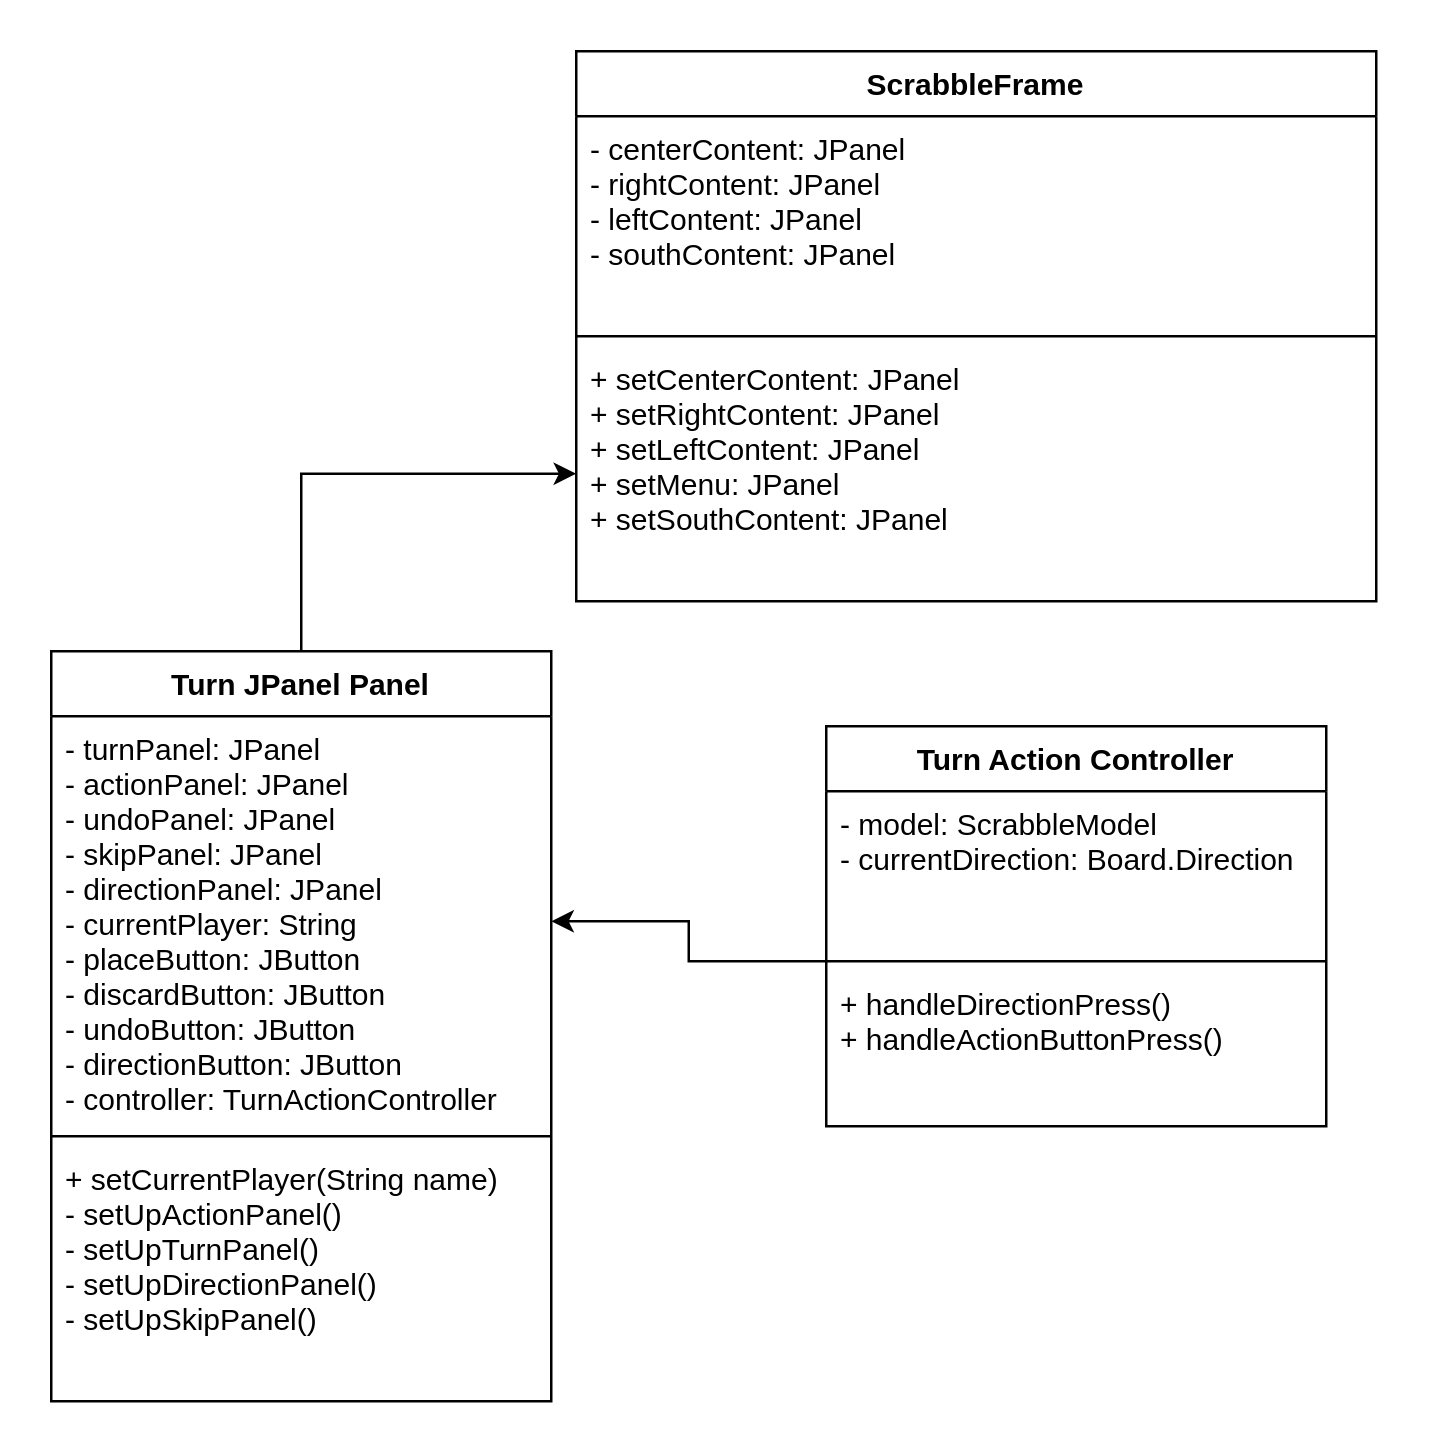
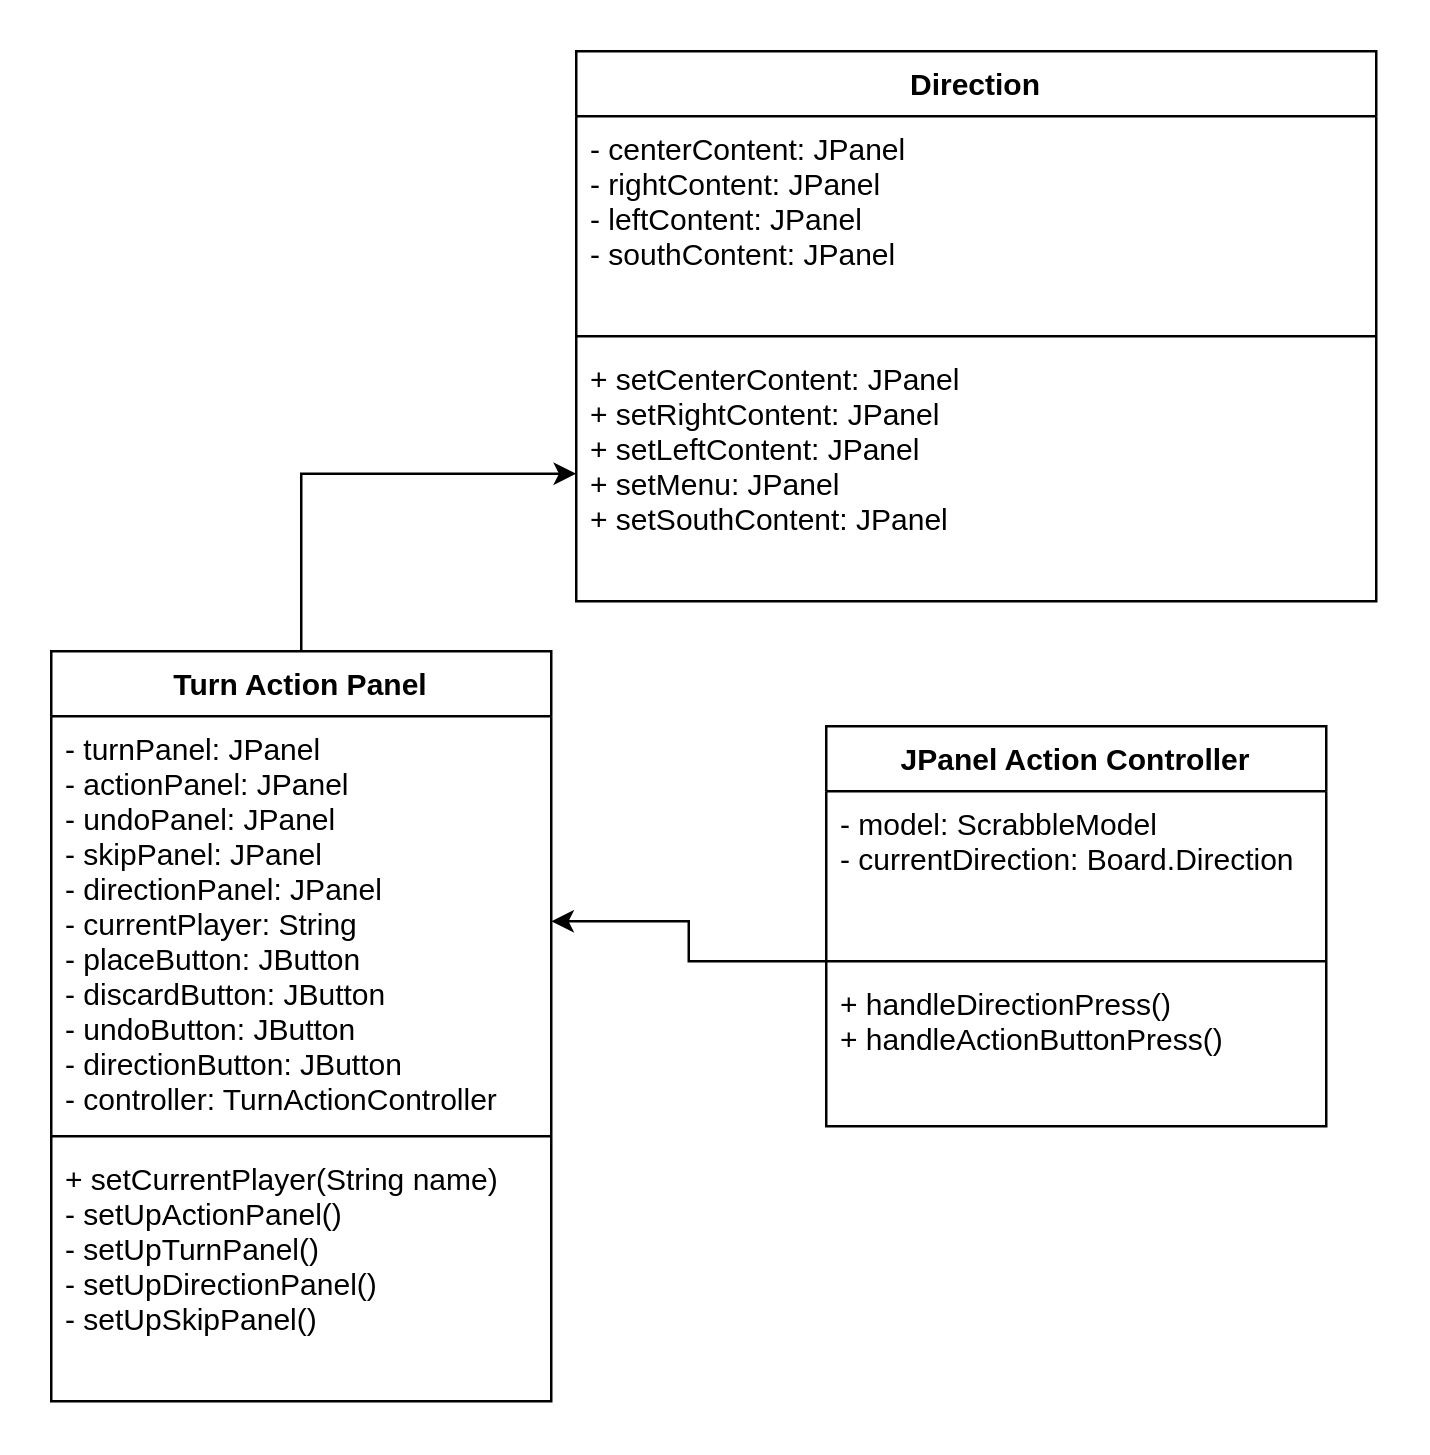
(975, 85) -> (975, 85)
(300, 685) -> (300, 685)
(1075, 760) -> (1075, 760)
